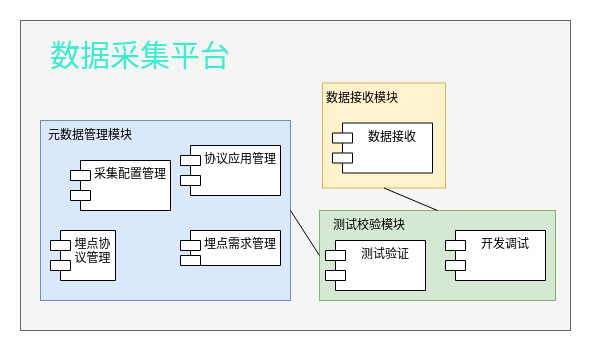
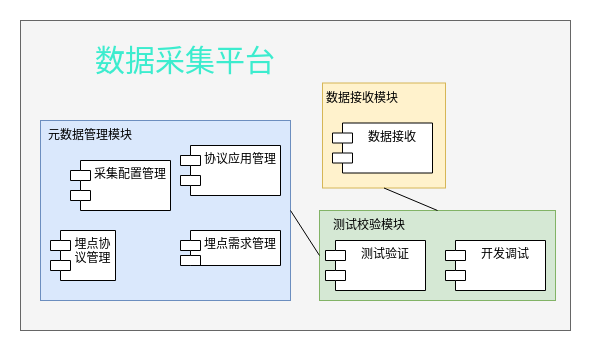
(141, 56) -> (186, 61)
(496, 256) -> (496, 266)
